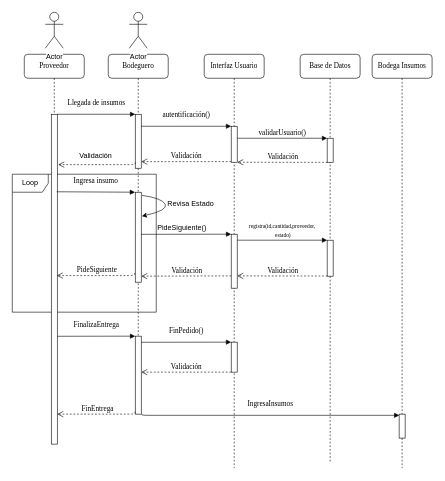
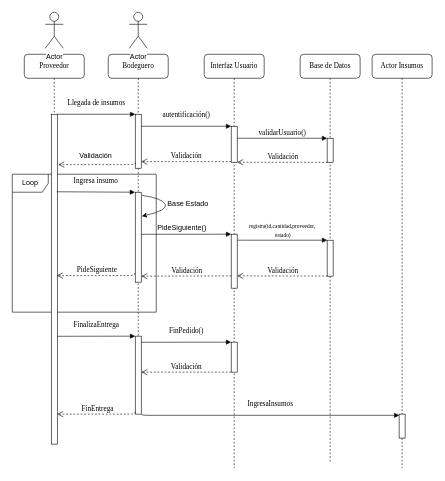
(402, 66) -> (402, 66)
(192, 204) -> (189, 204)
